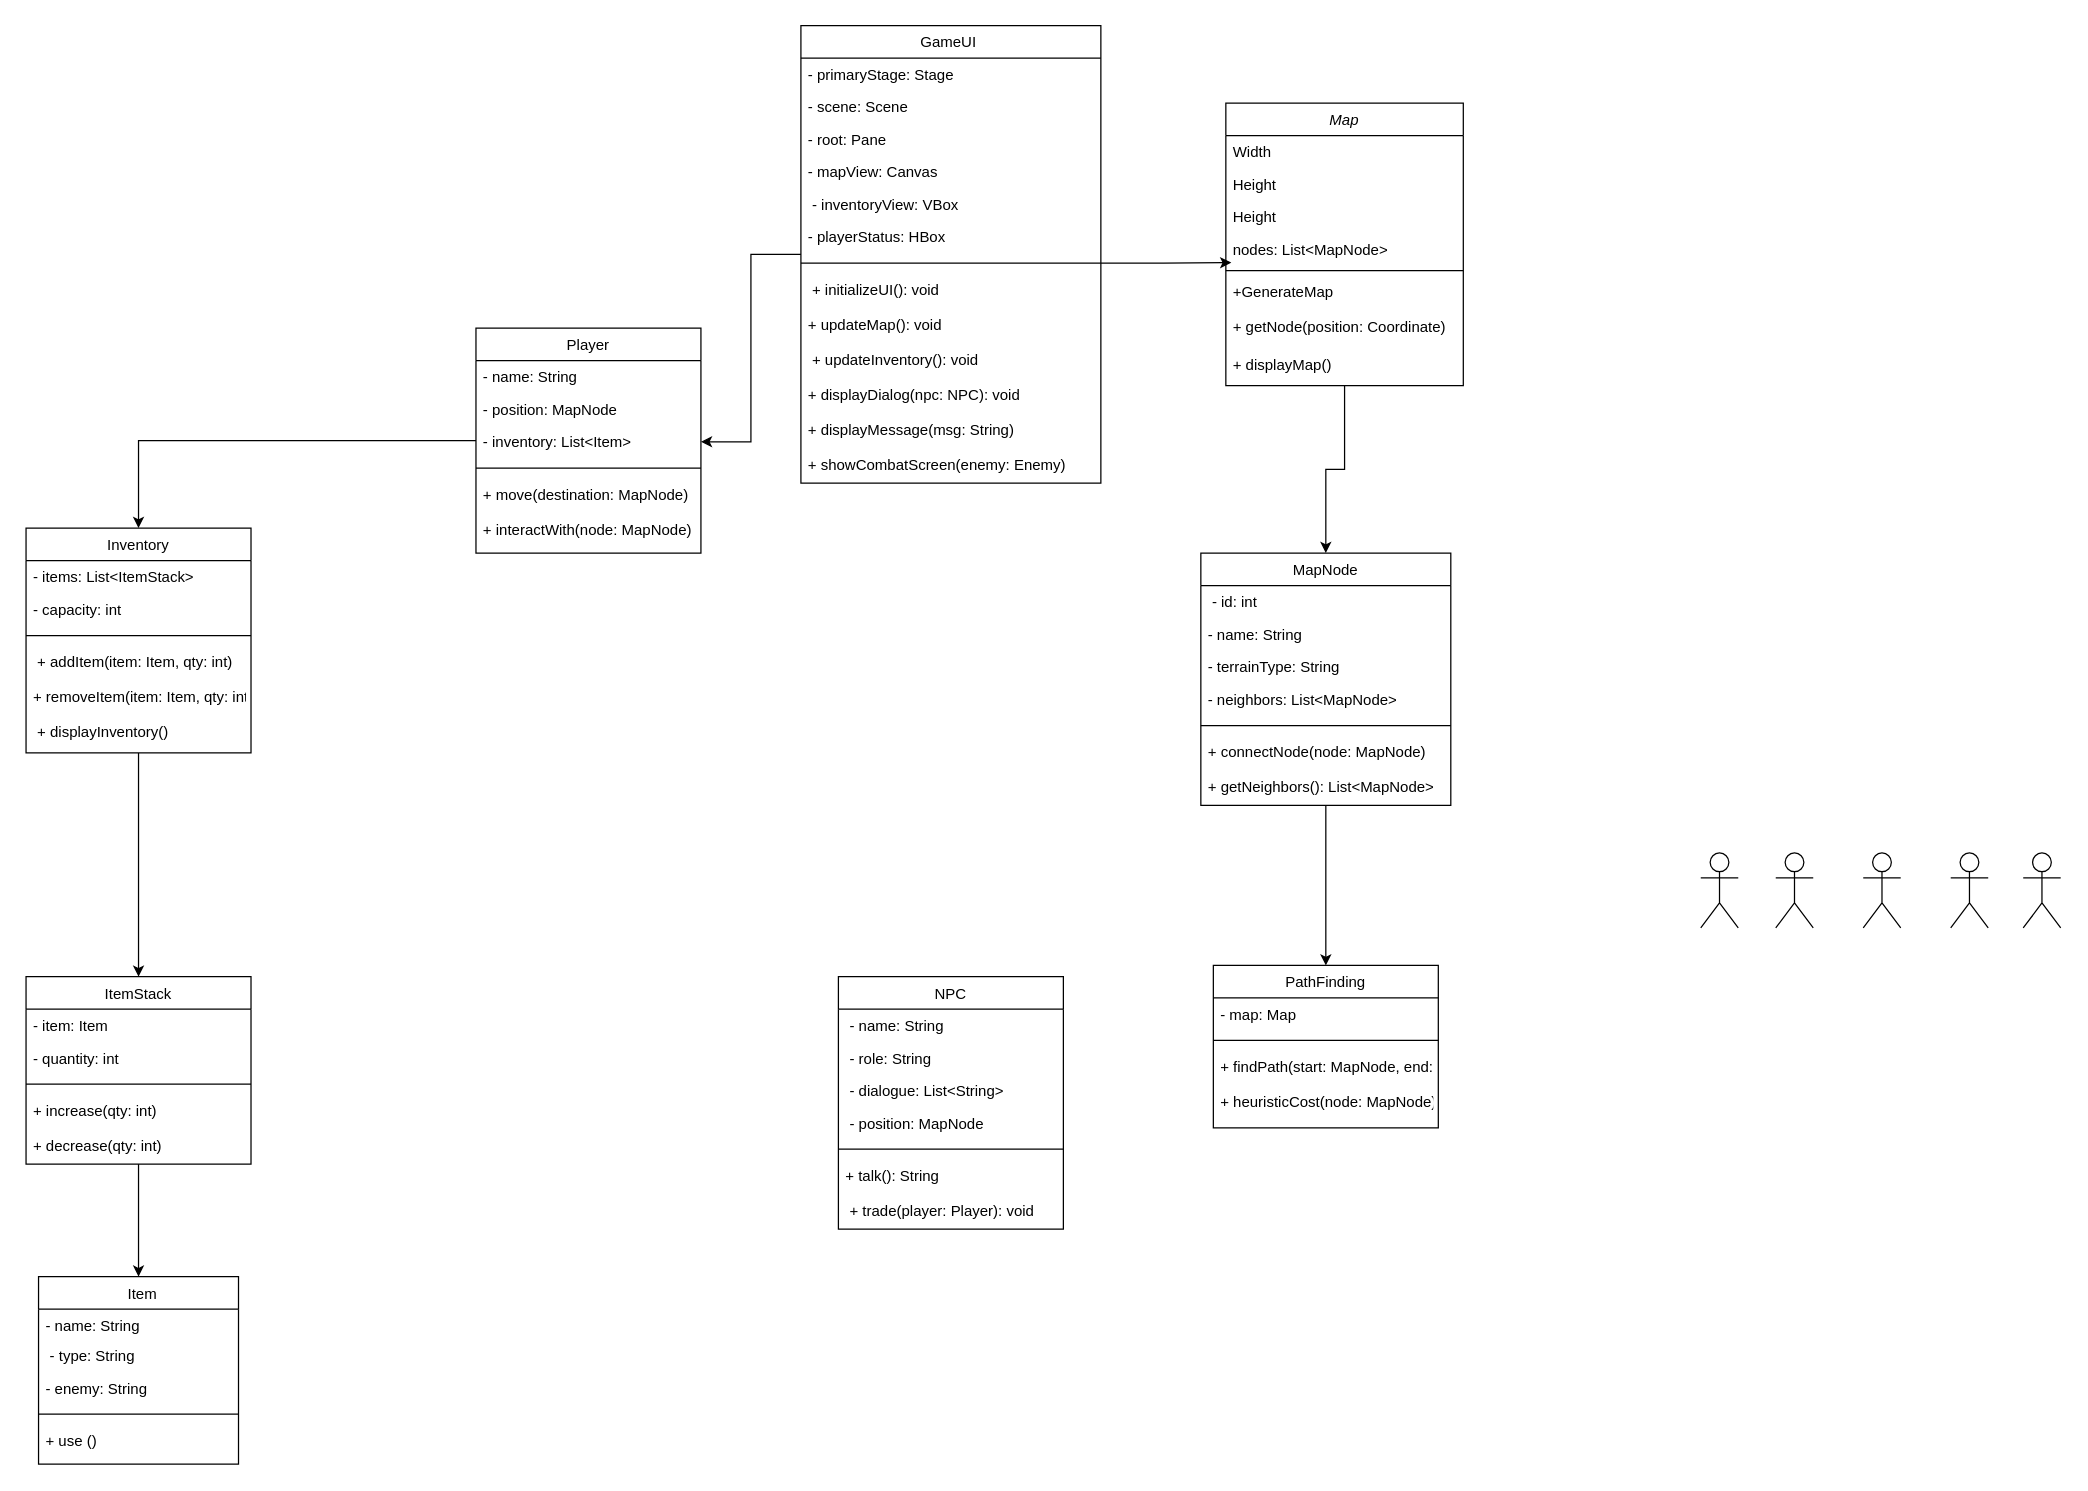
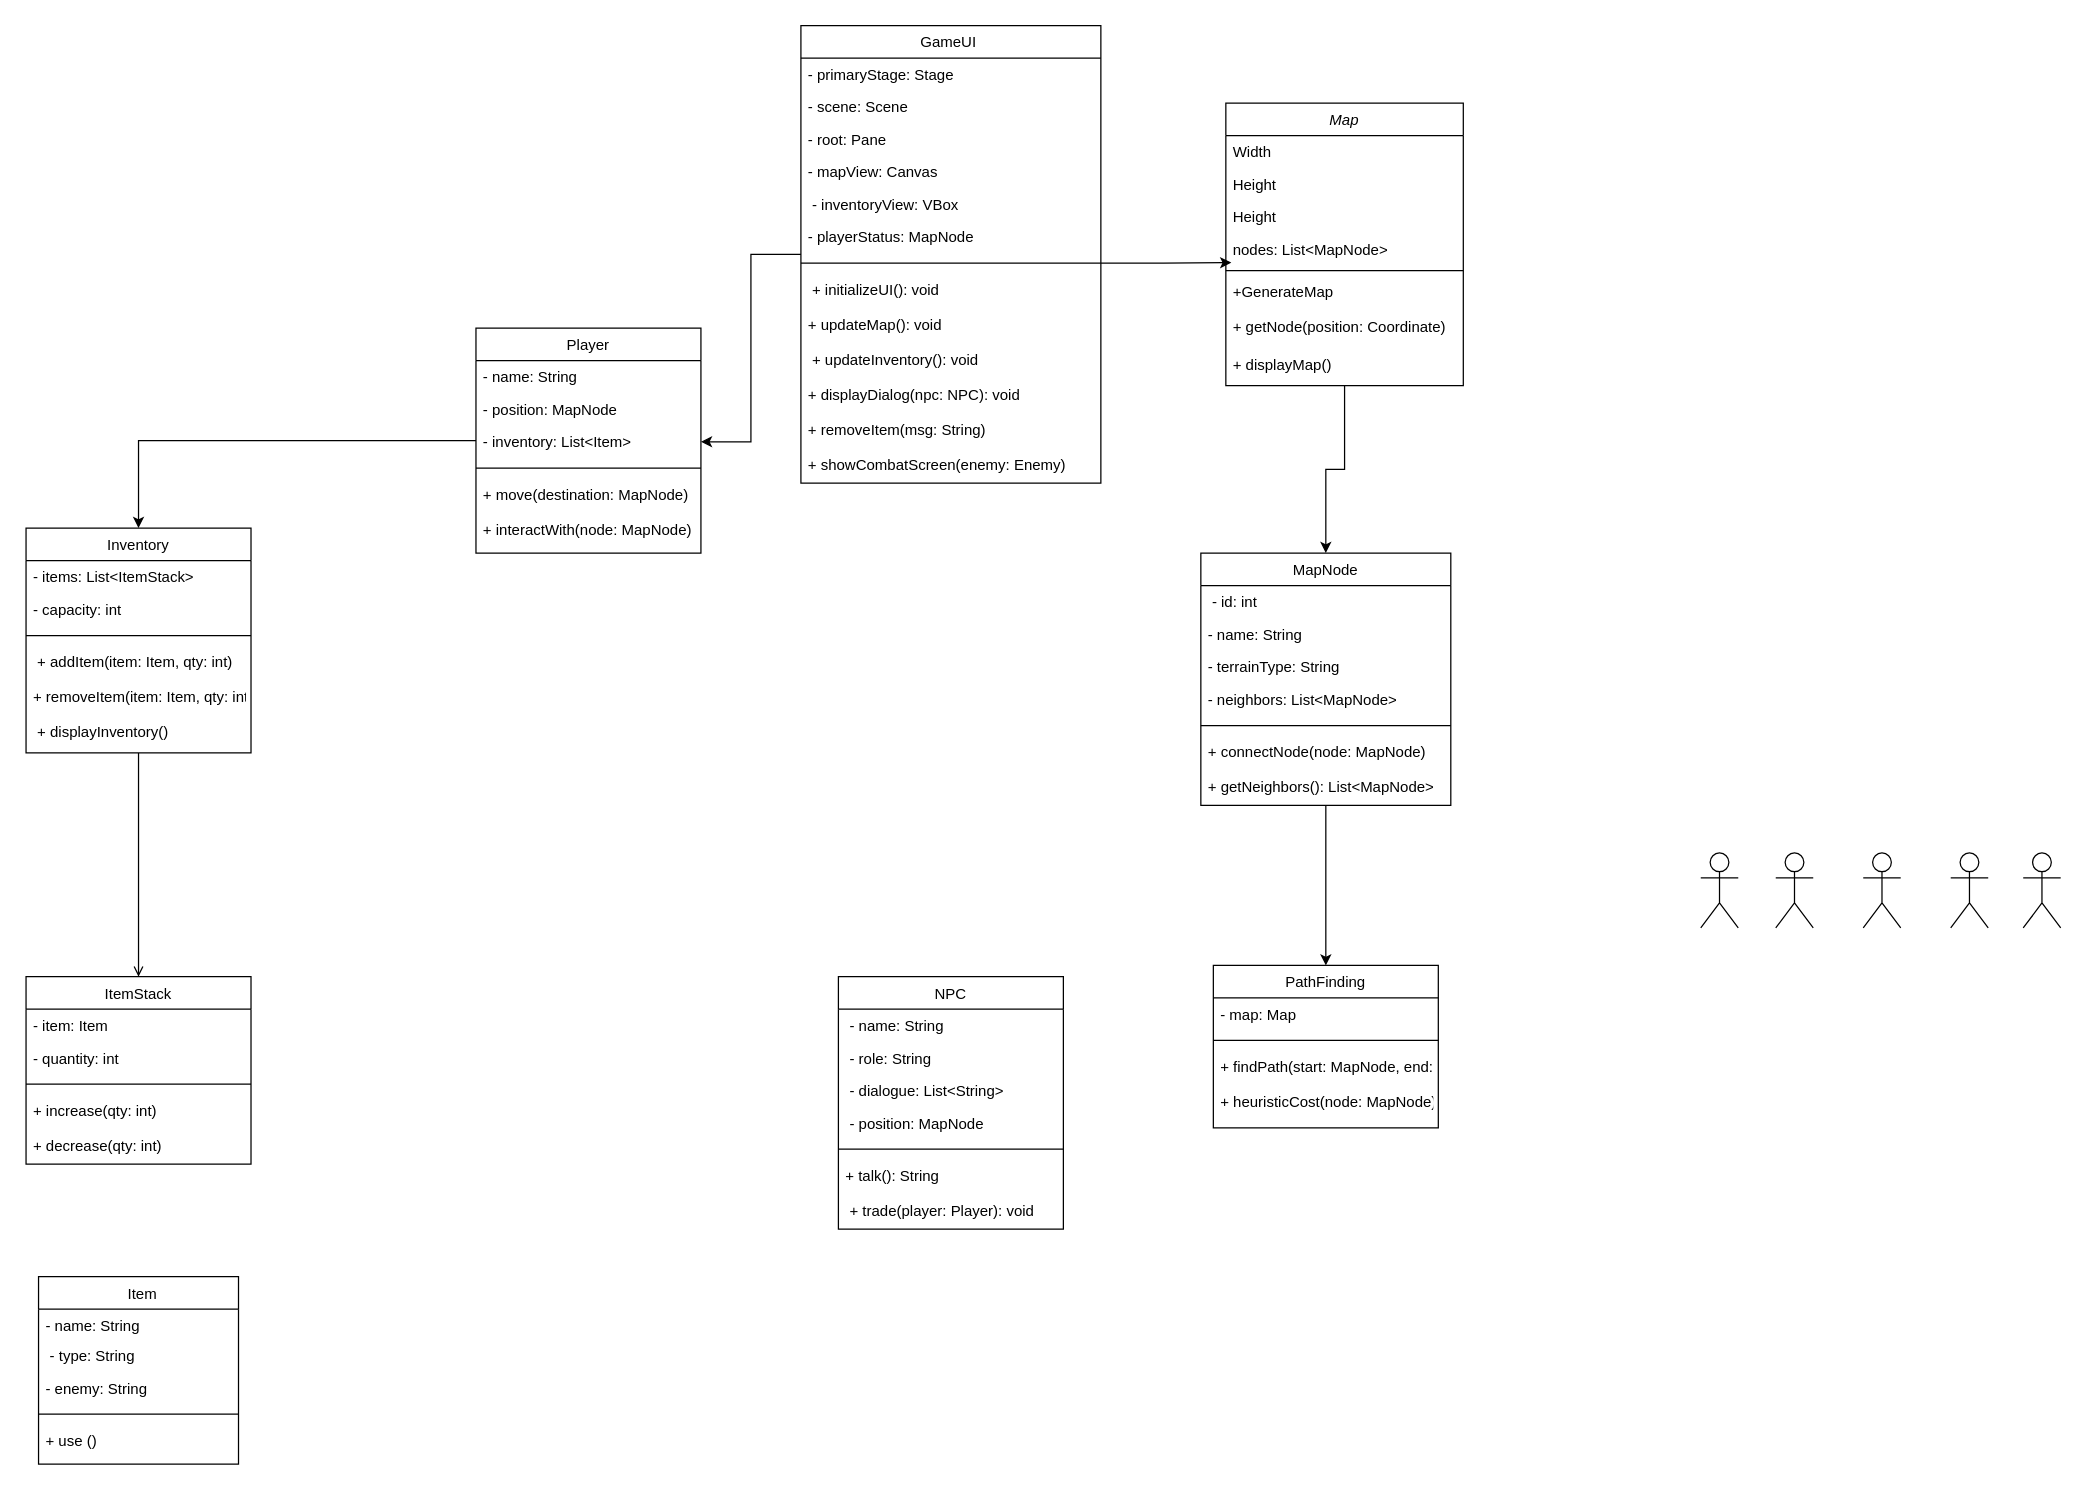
(884, 238) -> (896, 238)
(918, 430) -> (905, 430)
(138, 967) -> (138, 969)
(138, 1218) -> none
